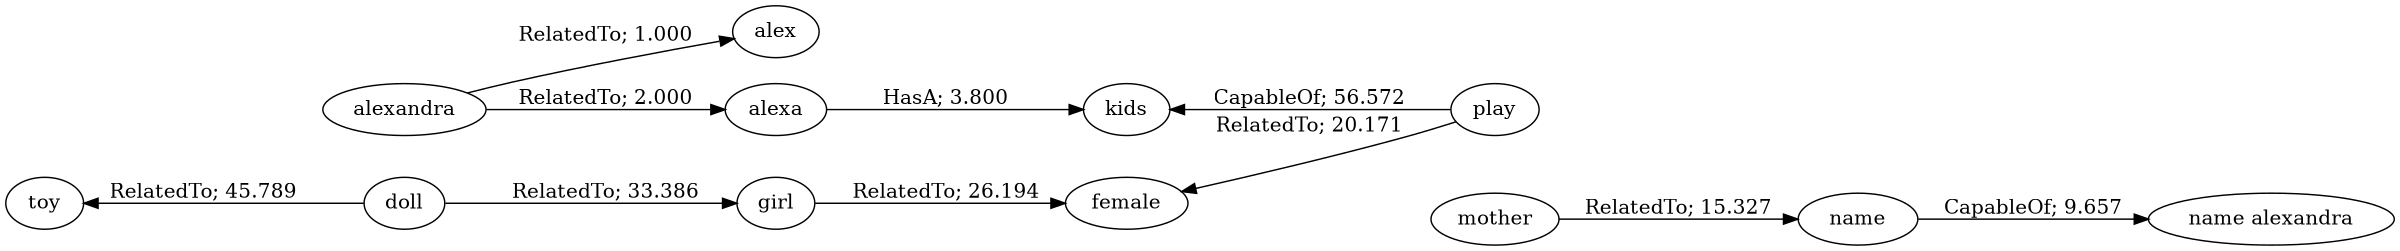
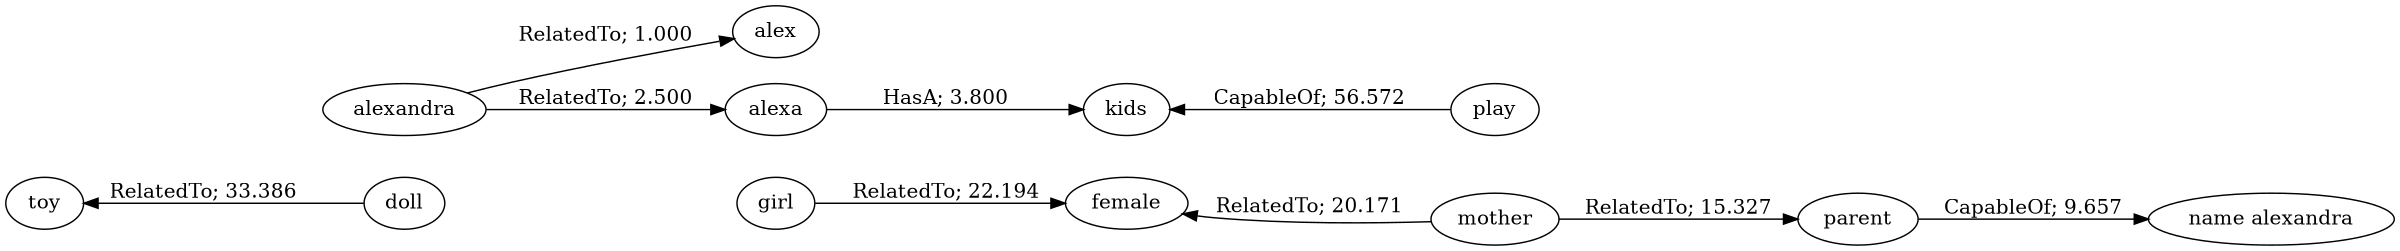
(606, 99) -> (606, 99)
(1327, 157) -> (1314, 222)
(203, 192) -> (203, 192)
(946, 192) -> (946, 192)
(584, 203) -> none
(1858, 219) -> (1858, 219)
